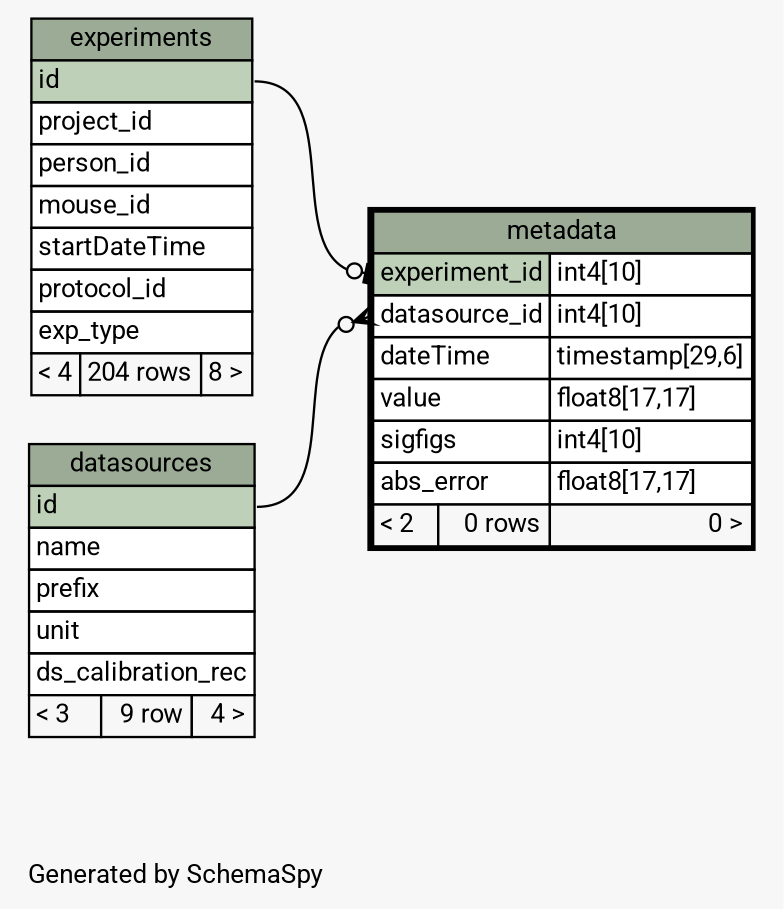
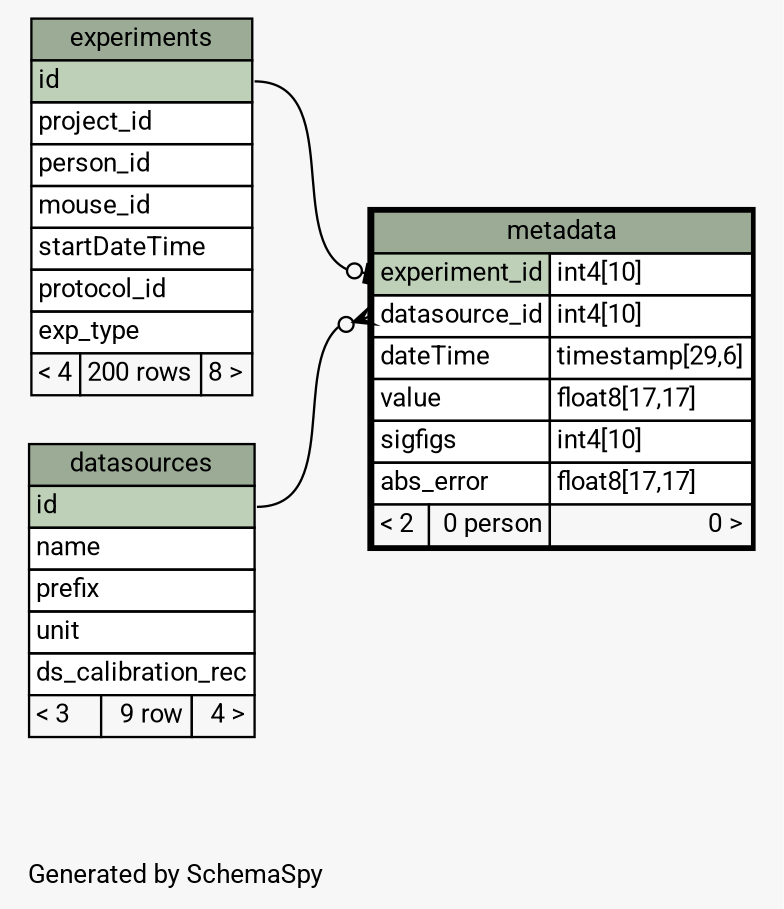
(141, 373) -> (141, 373)
(503, 524) -> (493, 524)
